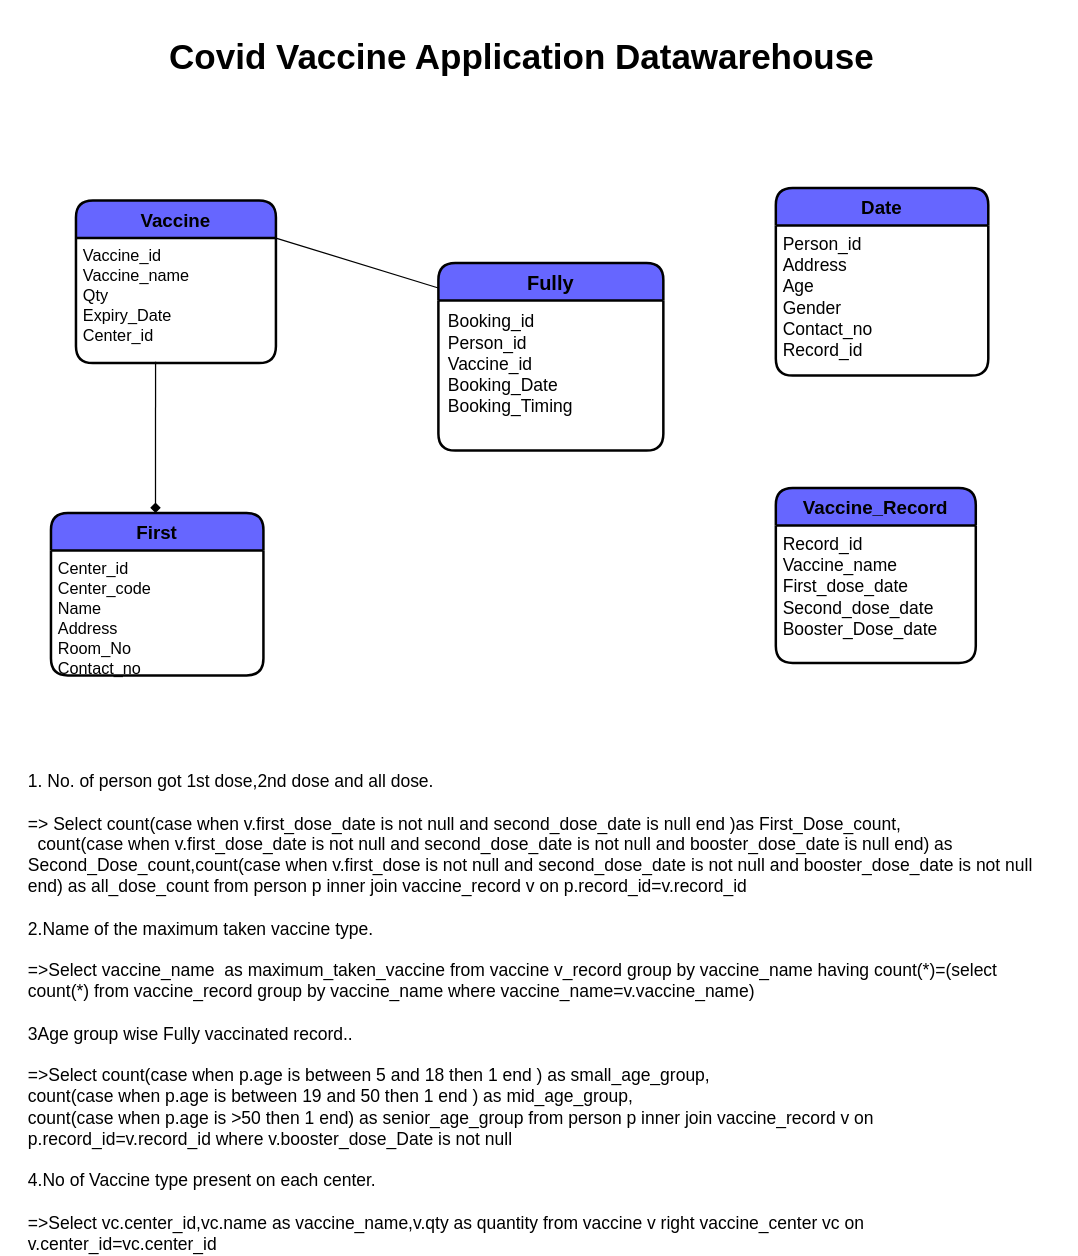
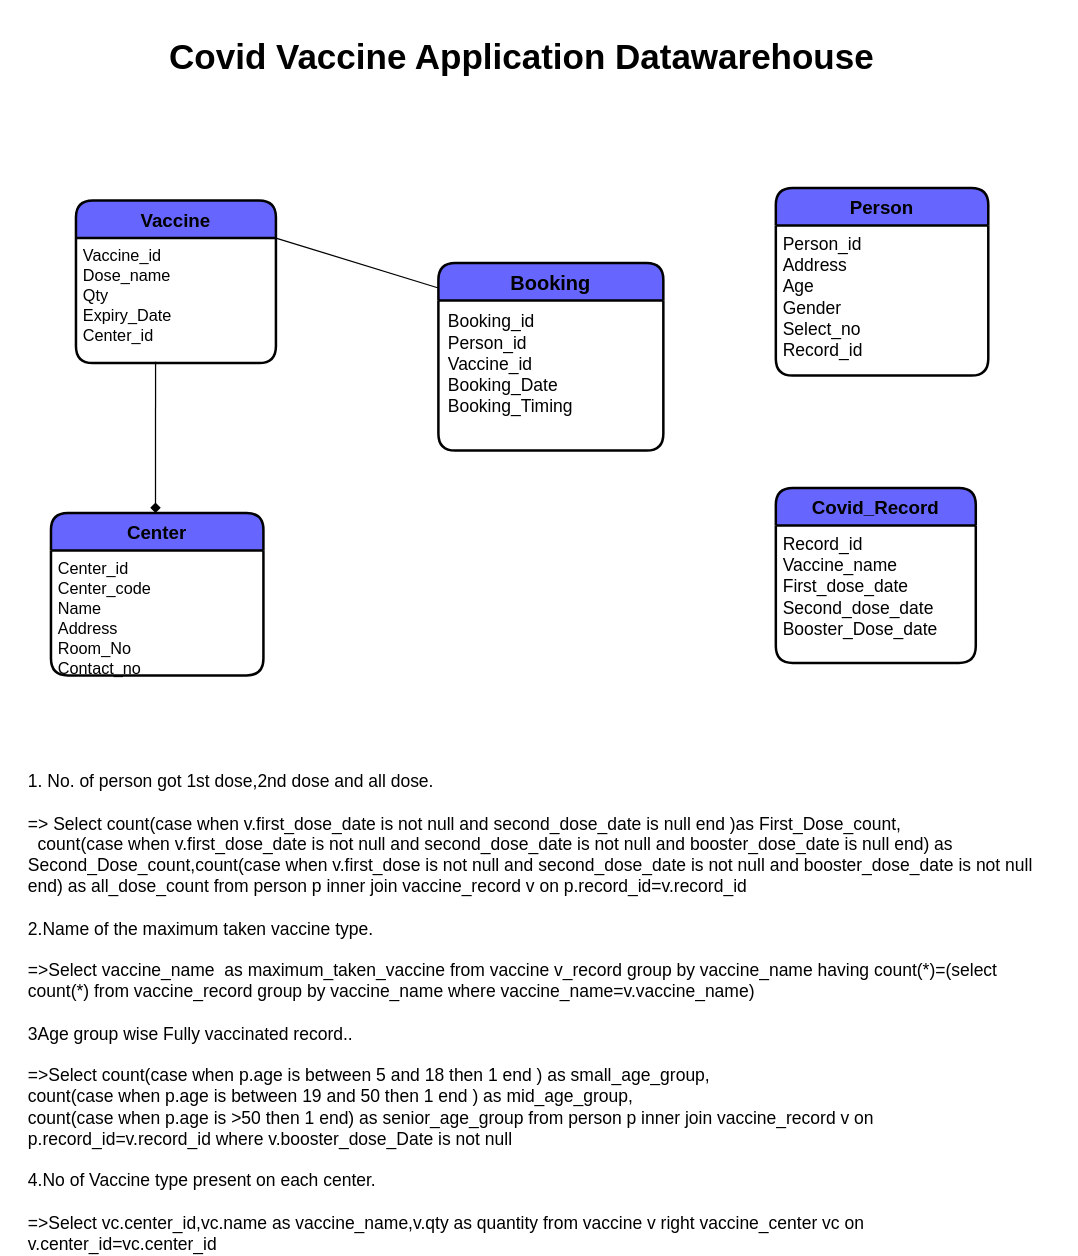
(881, 208) -> (881, 208)
(824, 244) -> (824, 244)
(124, 256) -> (124, 256)
(550, 283) -> (550, 283)
(875, 508) -> (875, 508)
(156, 533) -> (156, 533)
